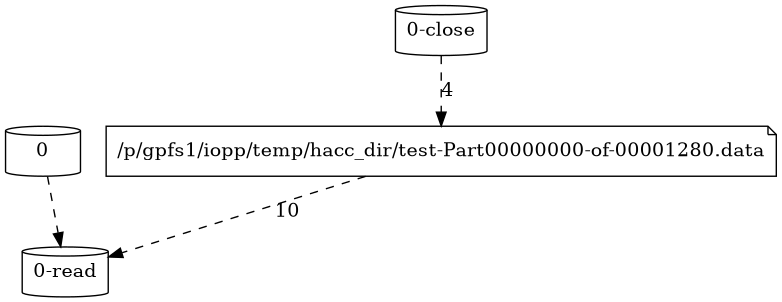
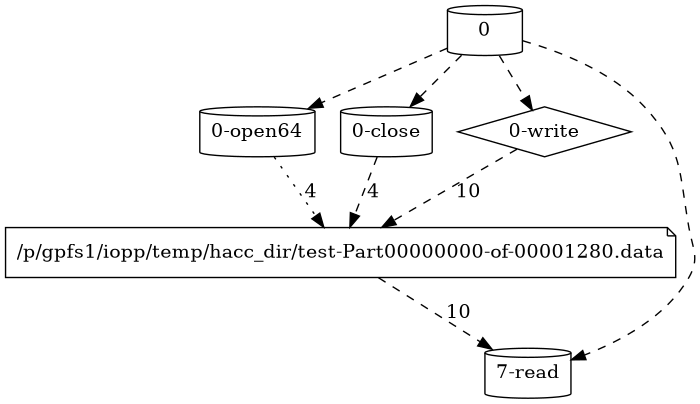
none -> (441, 76)
none -> (257, 132)
none -> (545, 132)
(65, 272) -> (528, 373)
